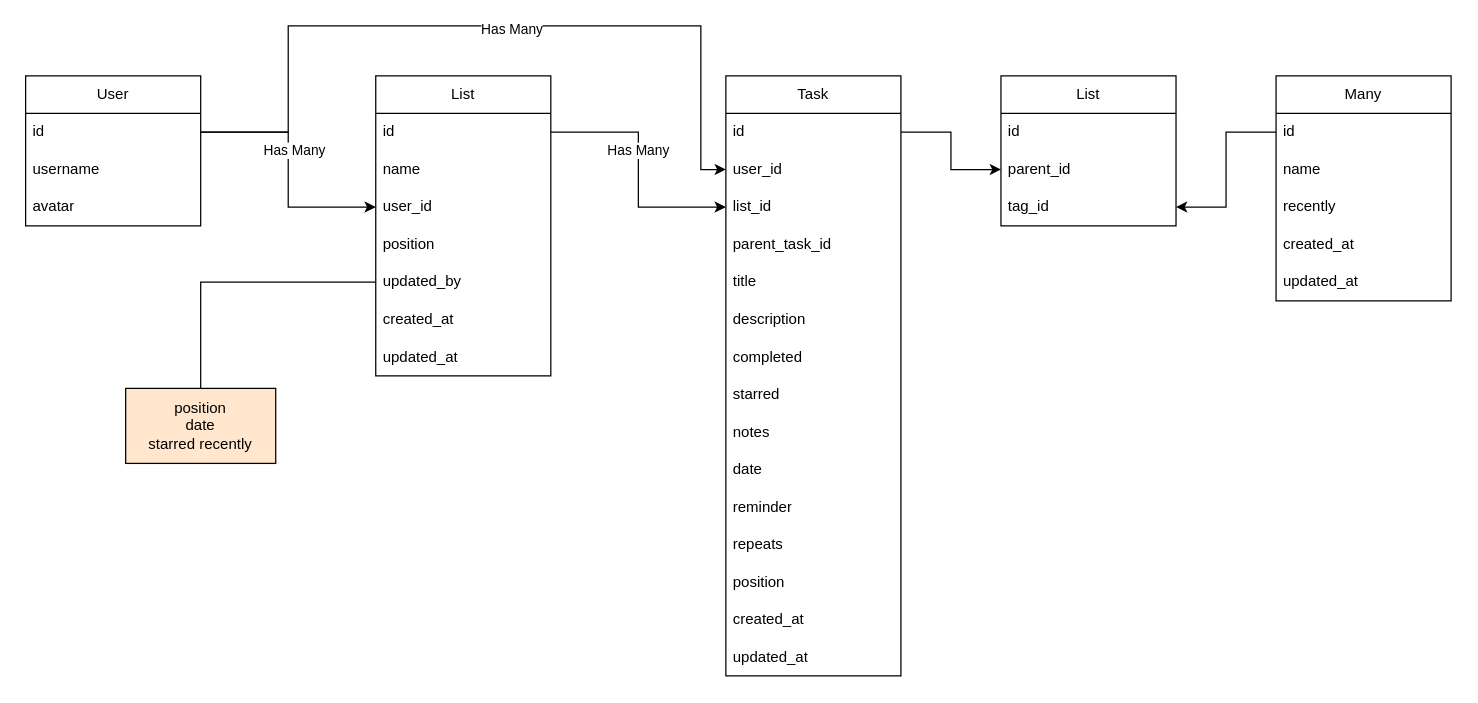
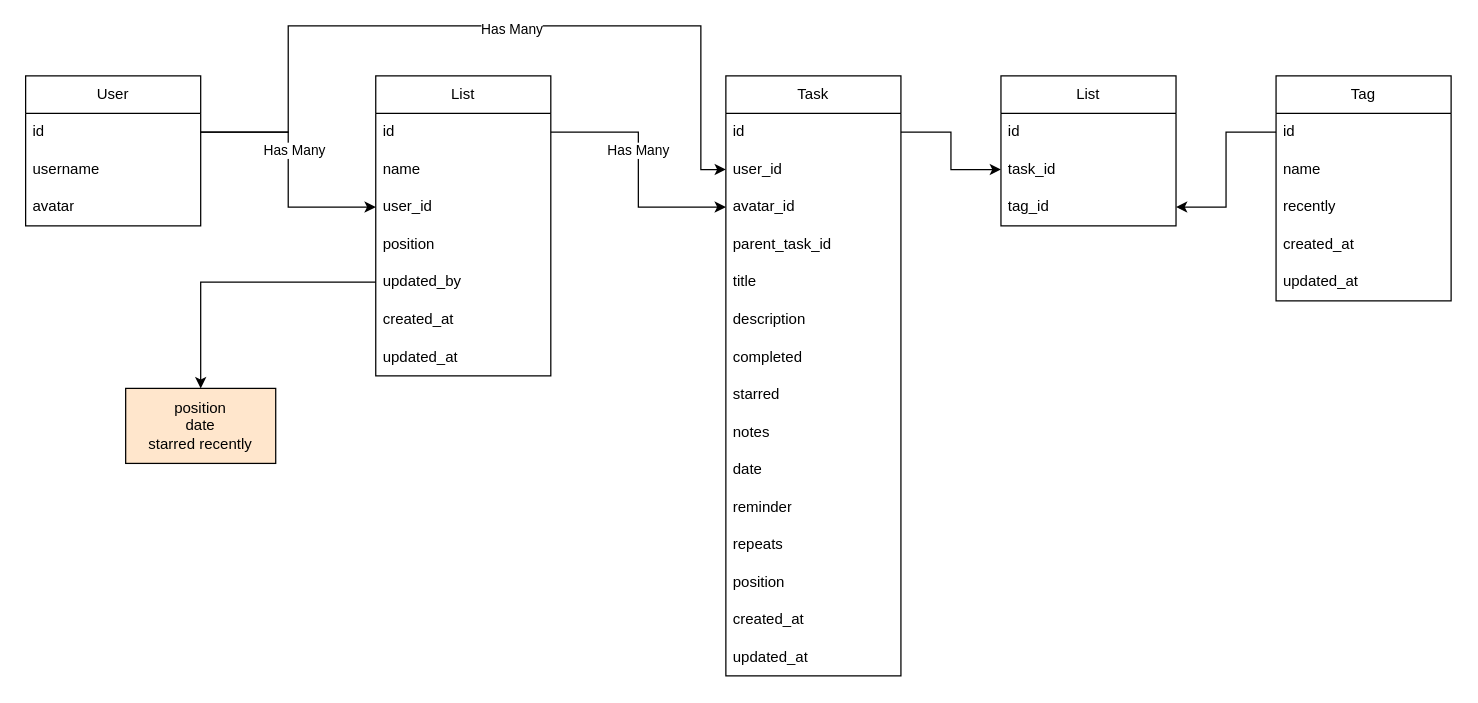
(1363, 94) -> (1363, 94)
(1044, 169) -> (1036, 169)
(757, 207) -> (769, 207)
(201, 381) -> (201, 378)
